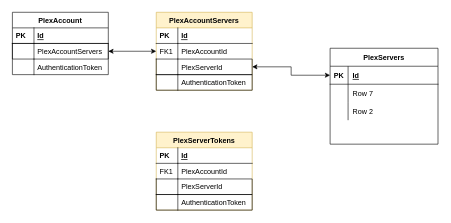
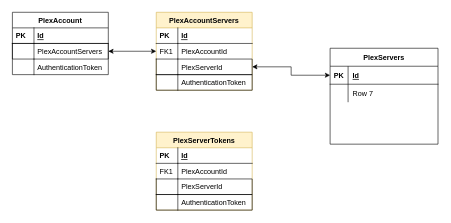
(393, 111) -> none
